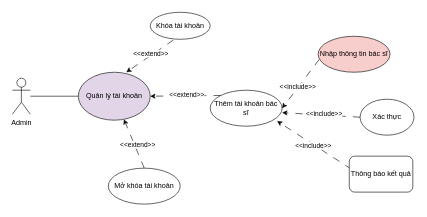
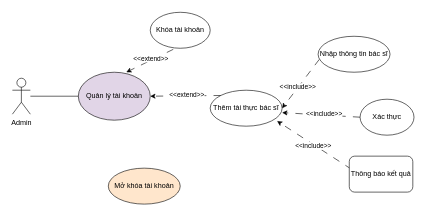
(180, 26) -> (180, 30)
(354, 54) -> (354, 54)
(246, 108) -> (246, 108)
(131, 137) -> none
(144, 186) -> (144, 186)
